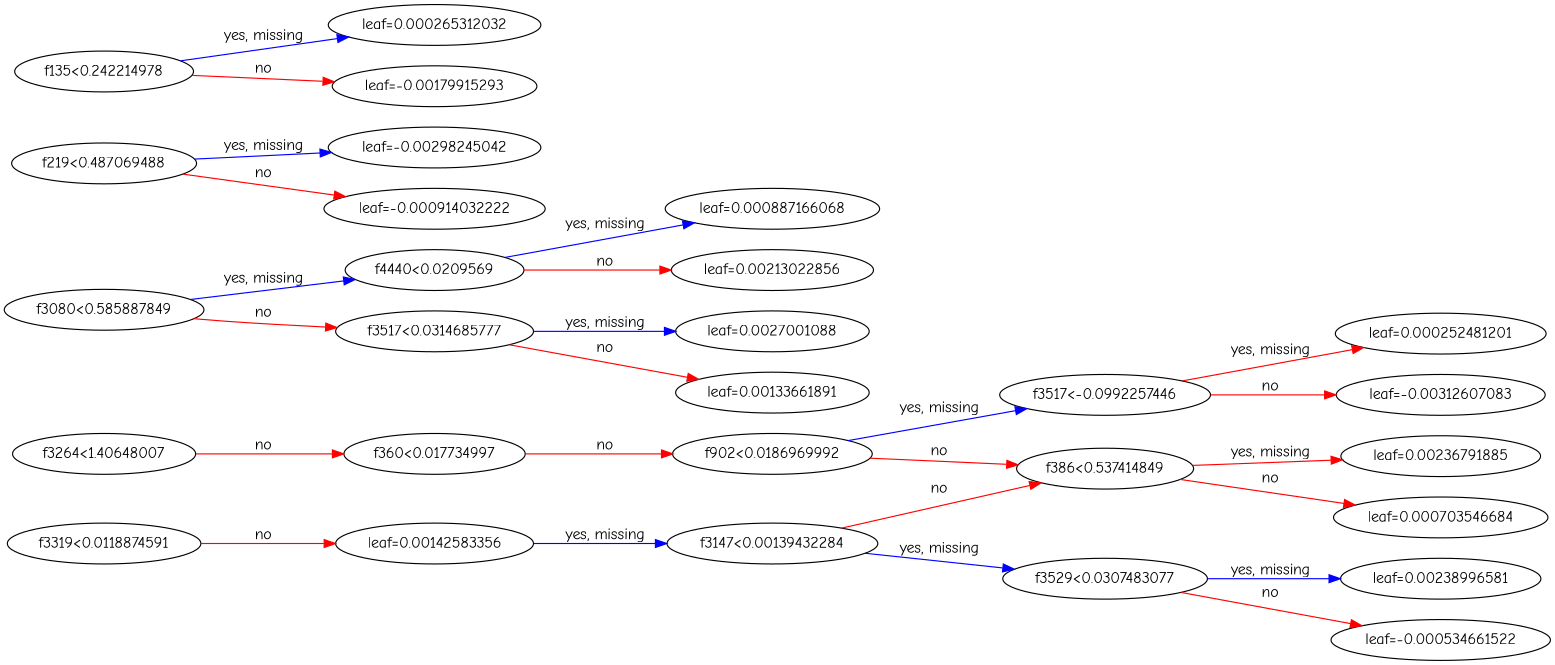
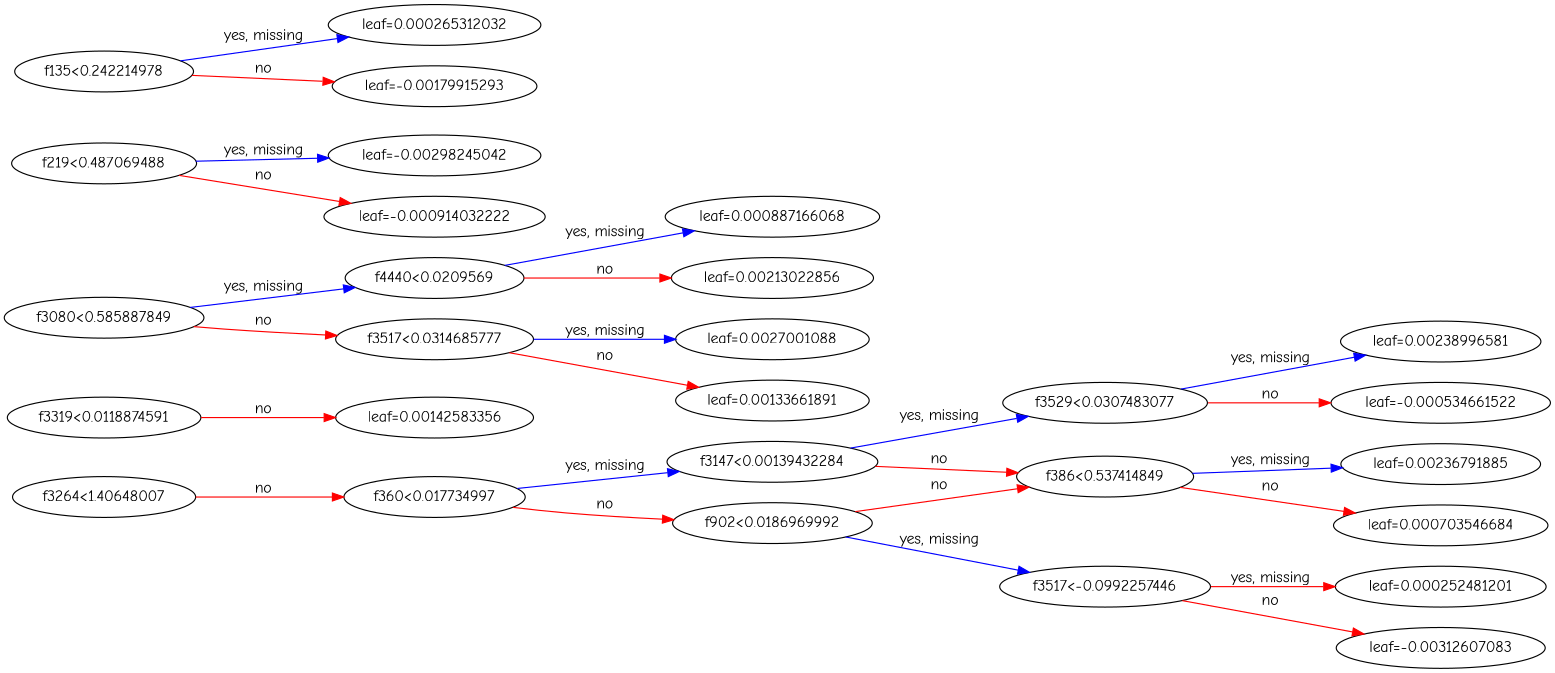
(1262, 463) -> (1262, 471)
(594, 544) -> (593, 481)
